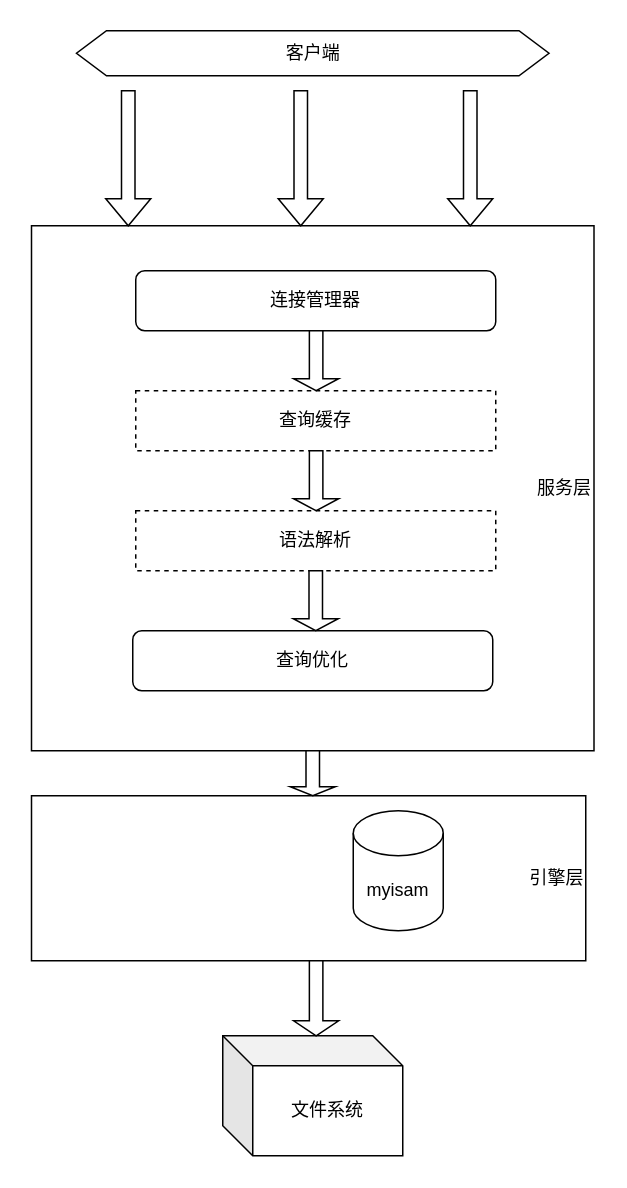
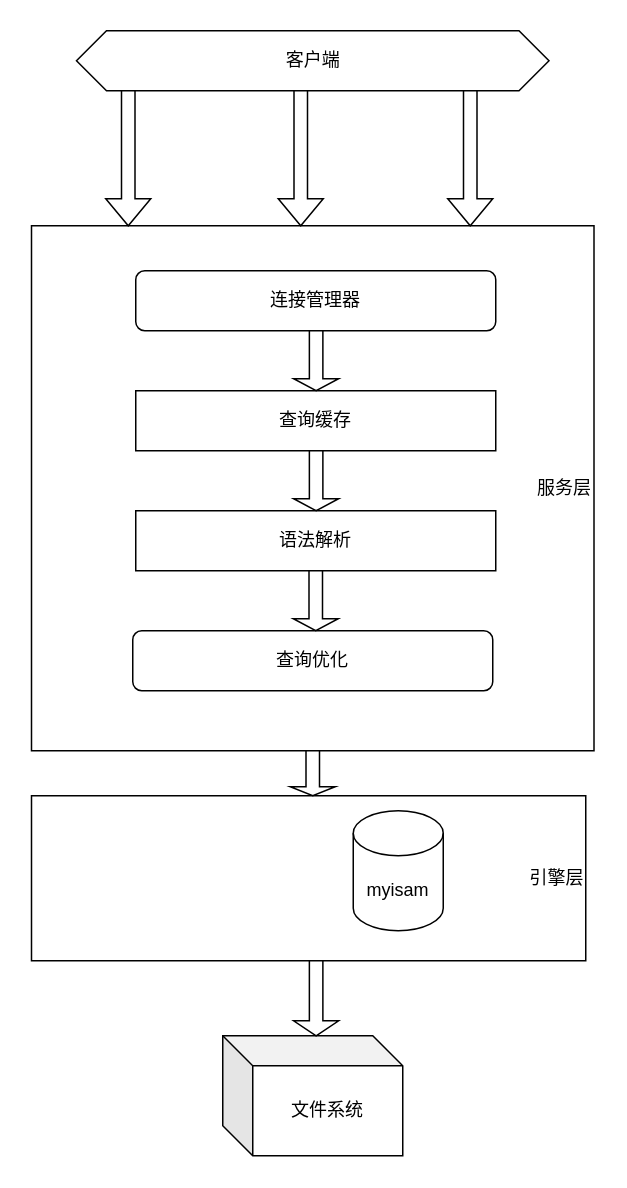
(313, 53) -> (313, 61)
(316, 421) -> (316, 421)
(316, 541) -> (316, 541)
